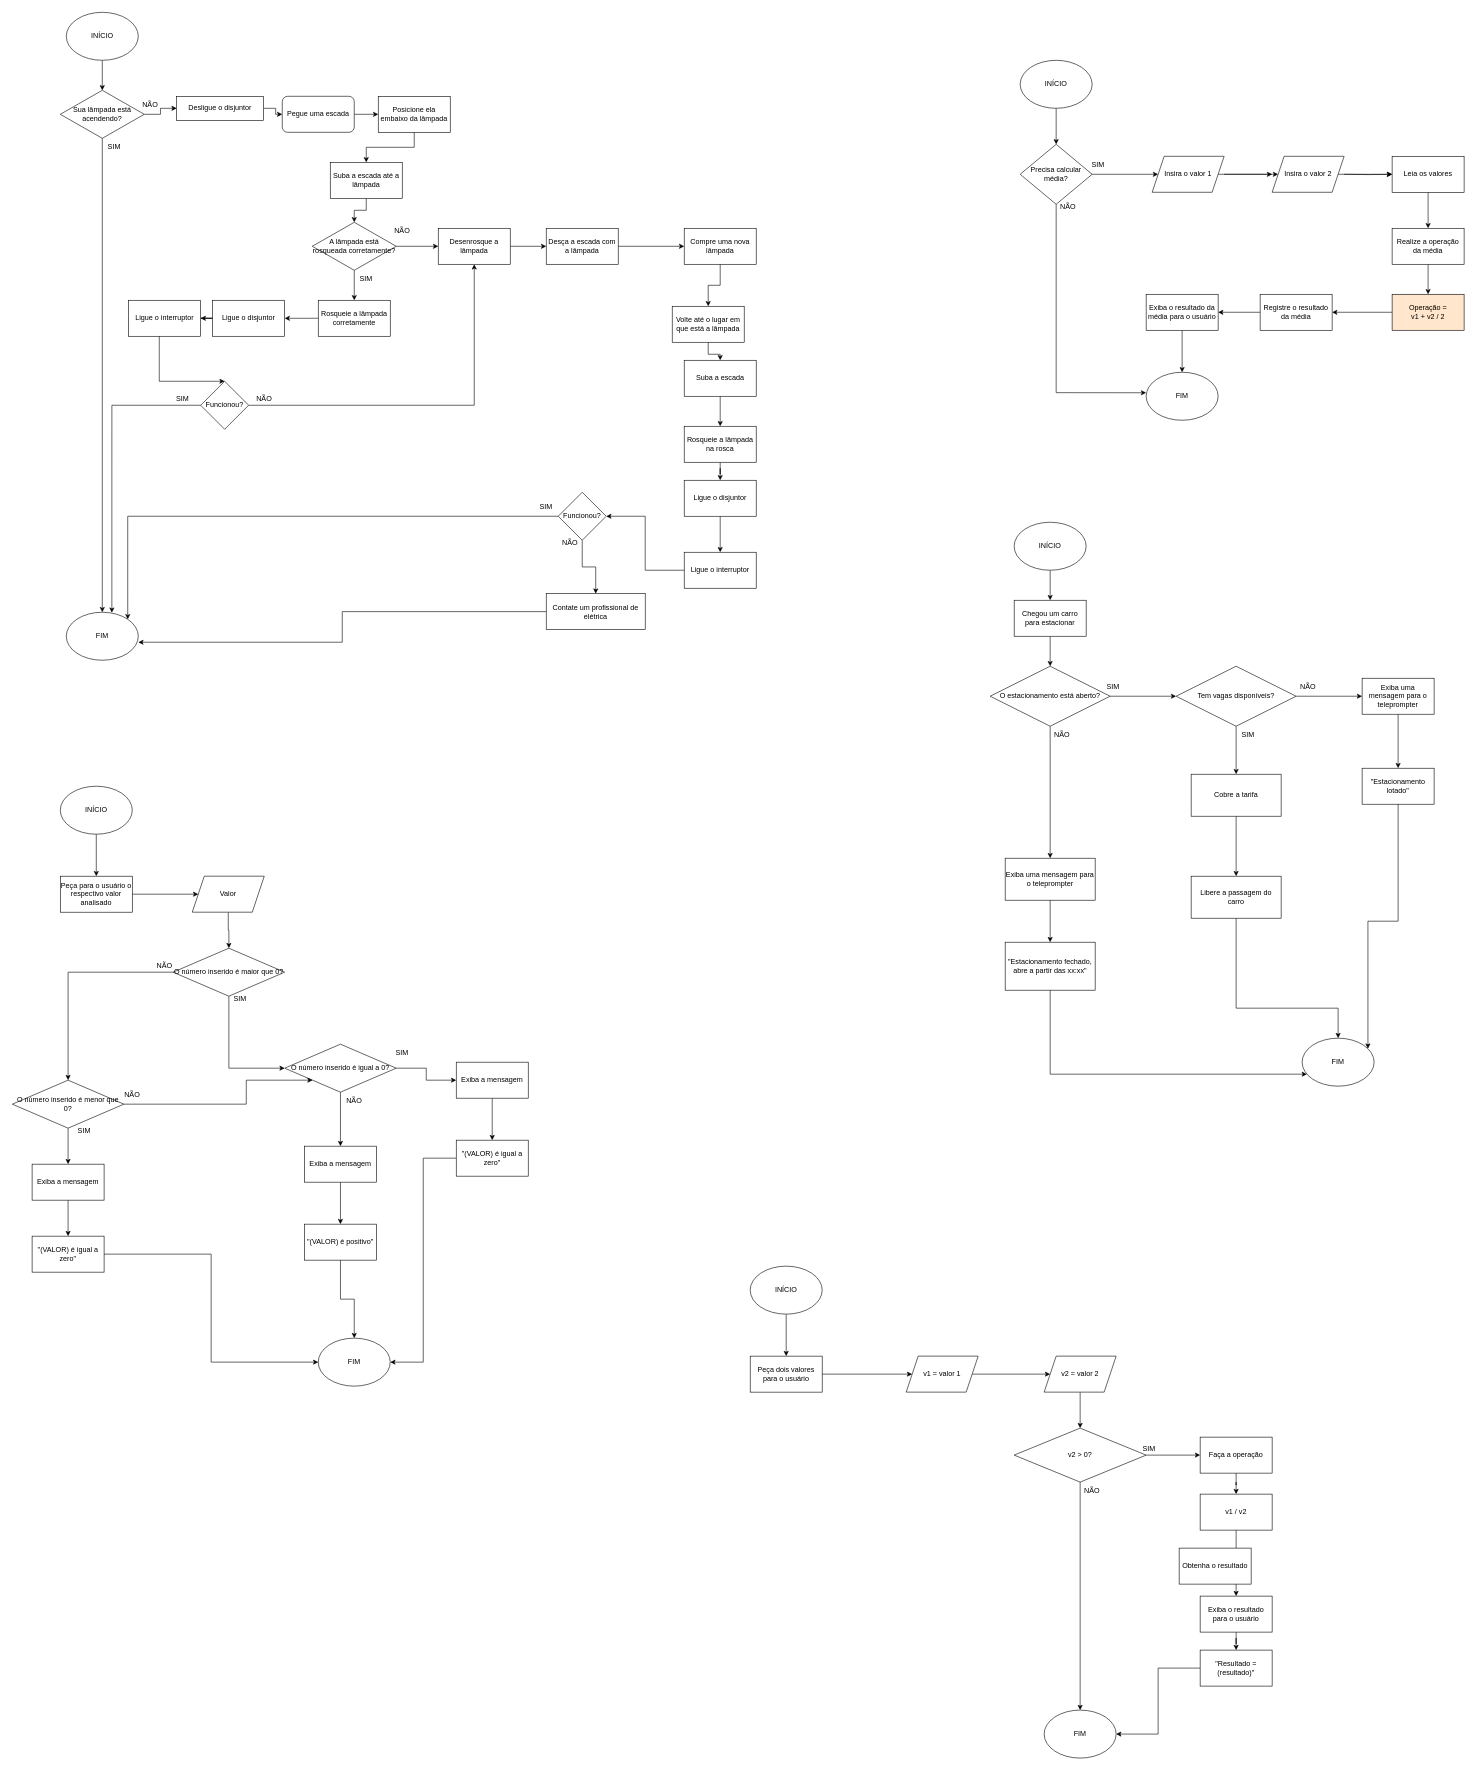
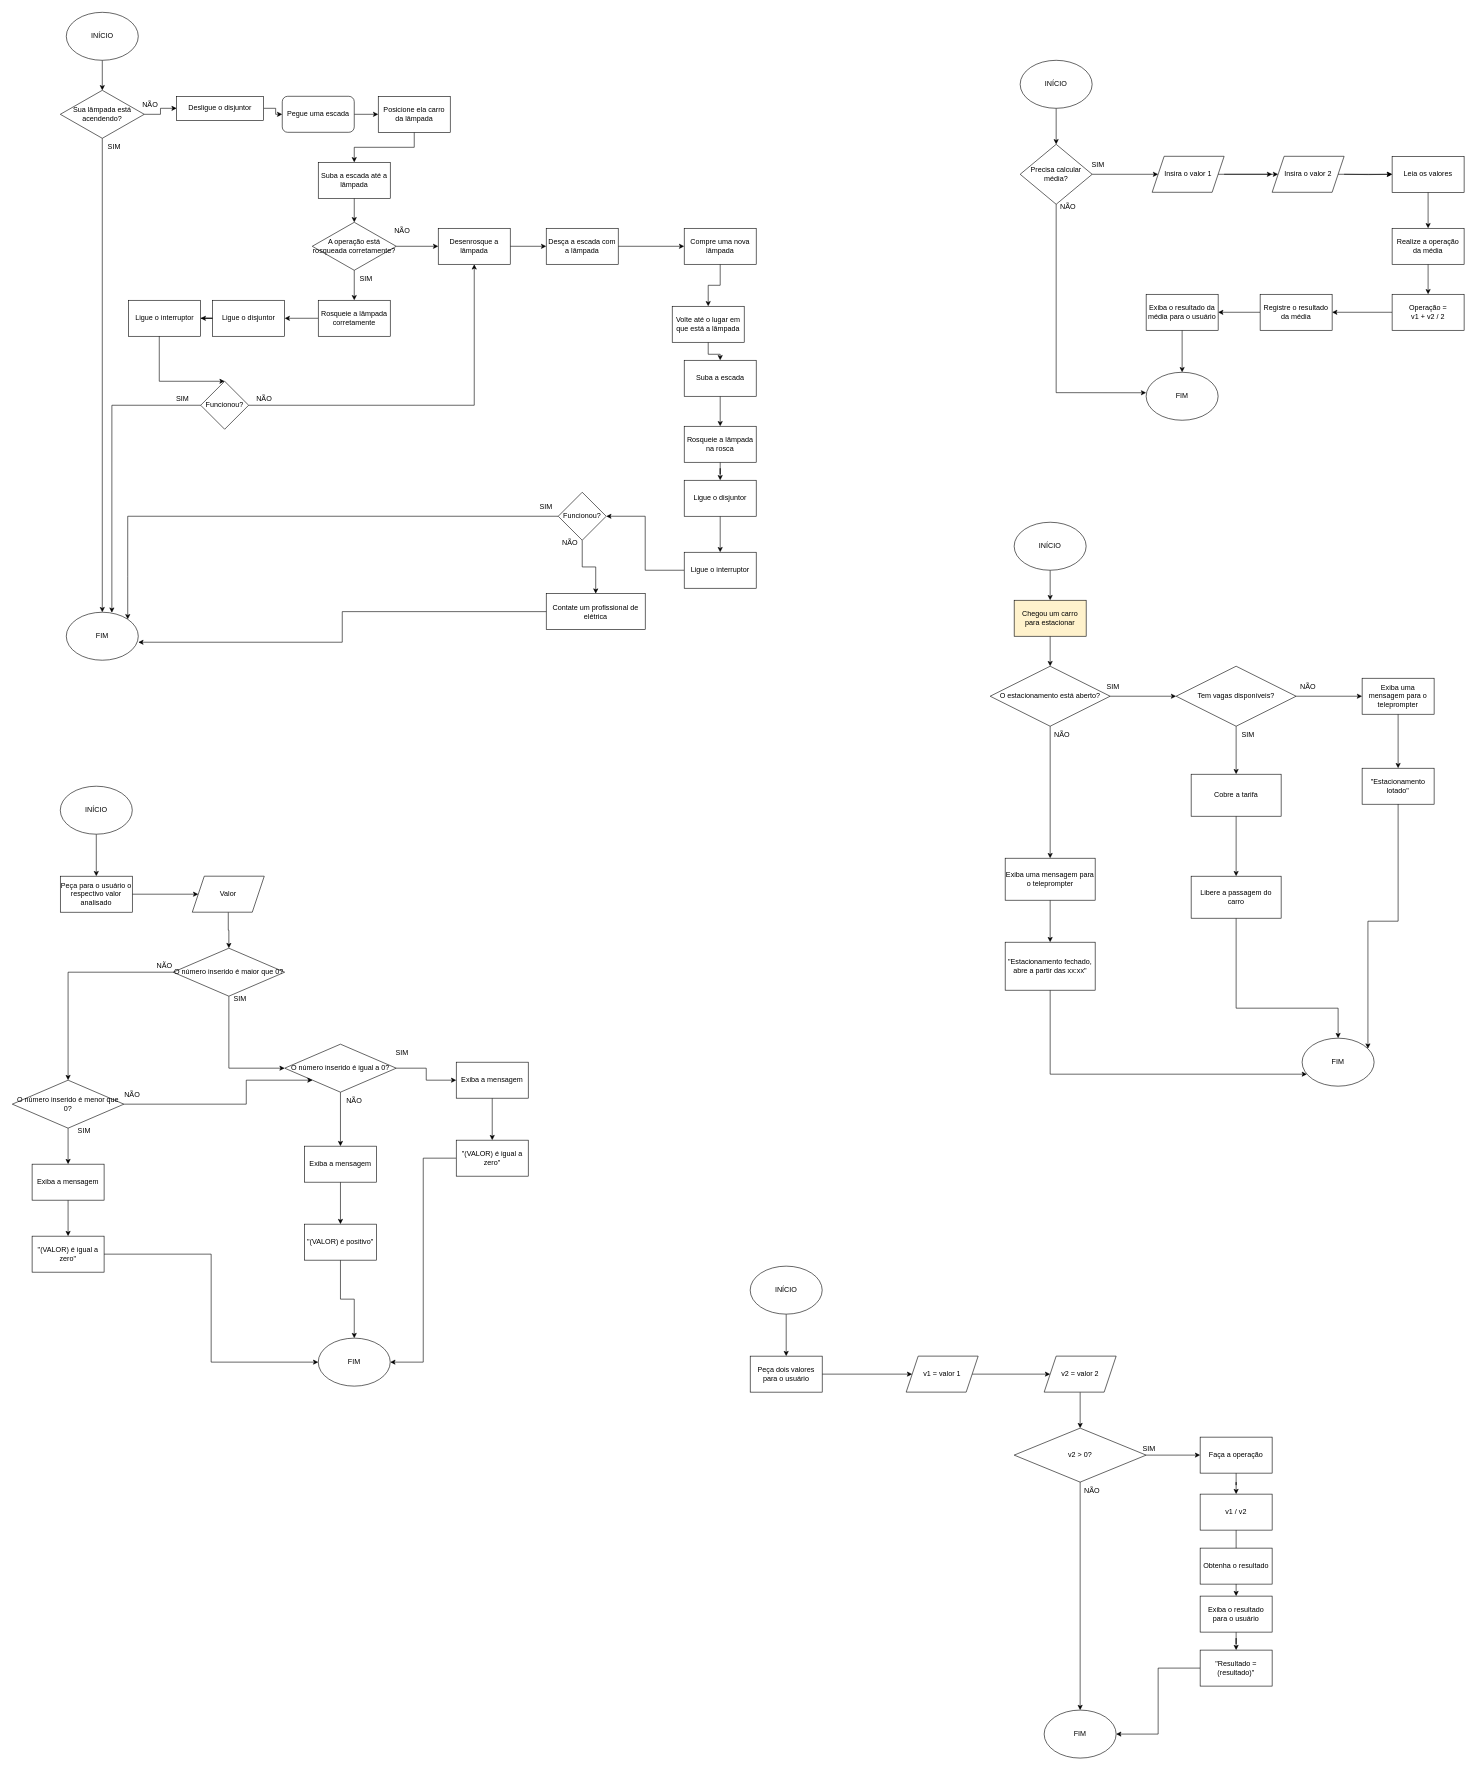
(414, 114) -> (414, 114)
(366, 180) -> (354, 180)
(354, 246) -> (354, 246)
(1428, 312) -> (1428, 312)
(1050, 618) -> (1050, 618)
(1215, 1566) -> (1236, 1566)
